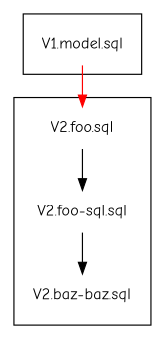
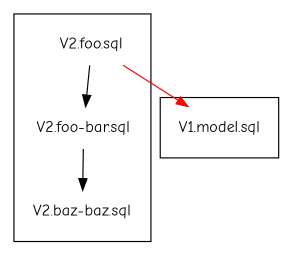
(82, 82) -> (144, 78)
(82, 211) -> (84, 128)
